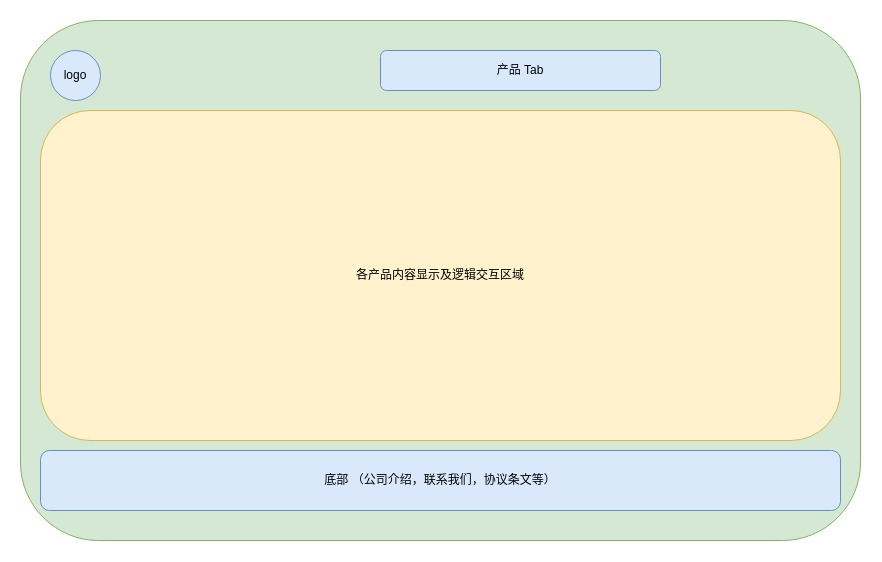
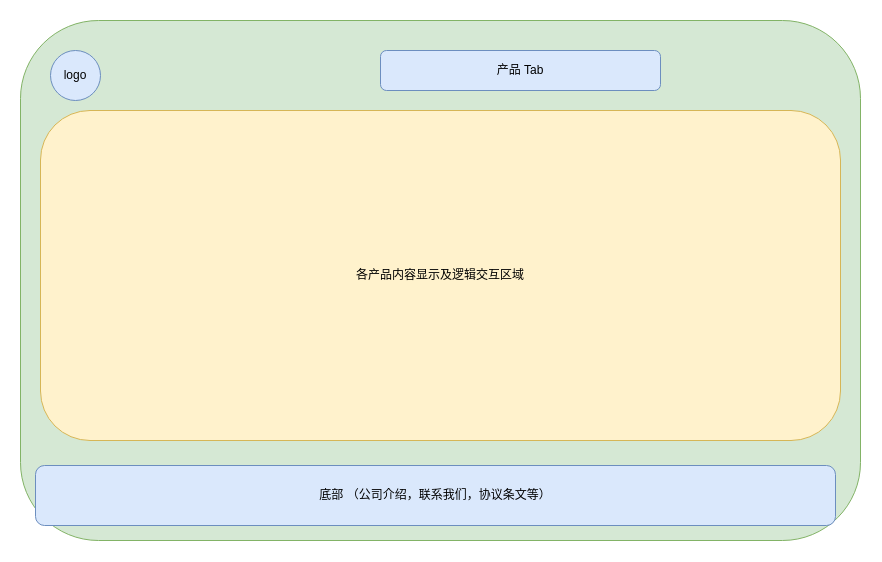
(441, 481) -> (436, 496)
